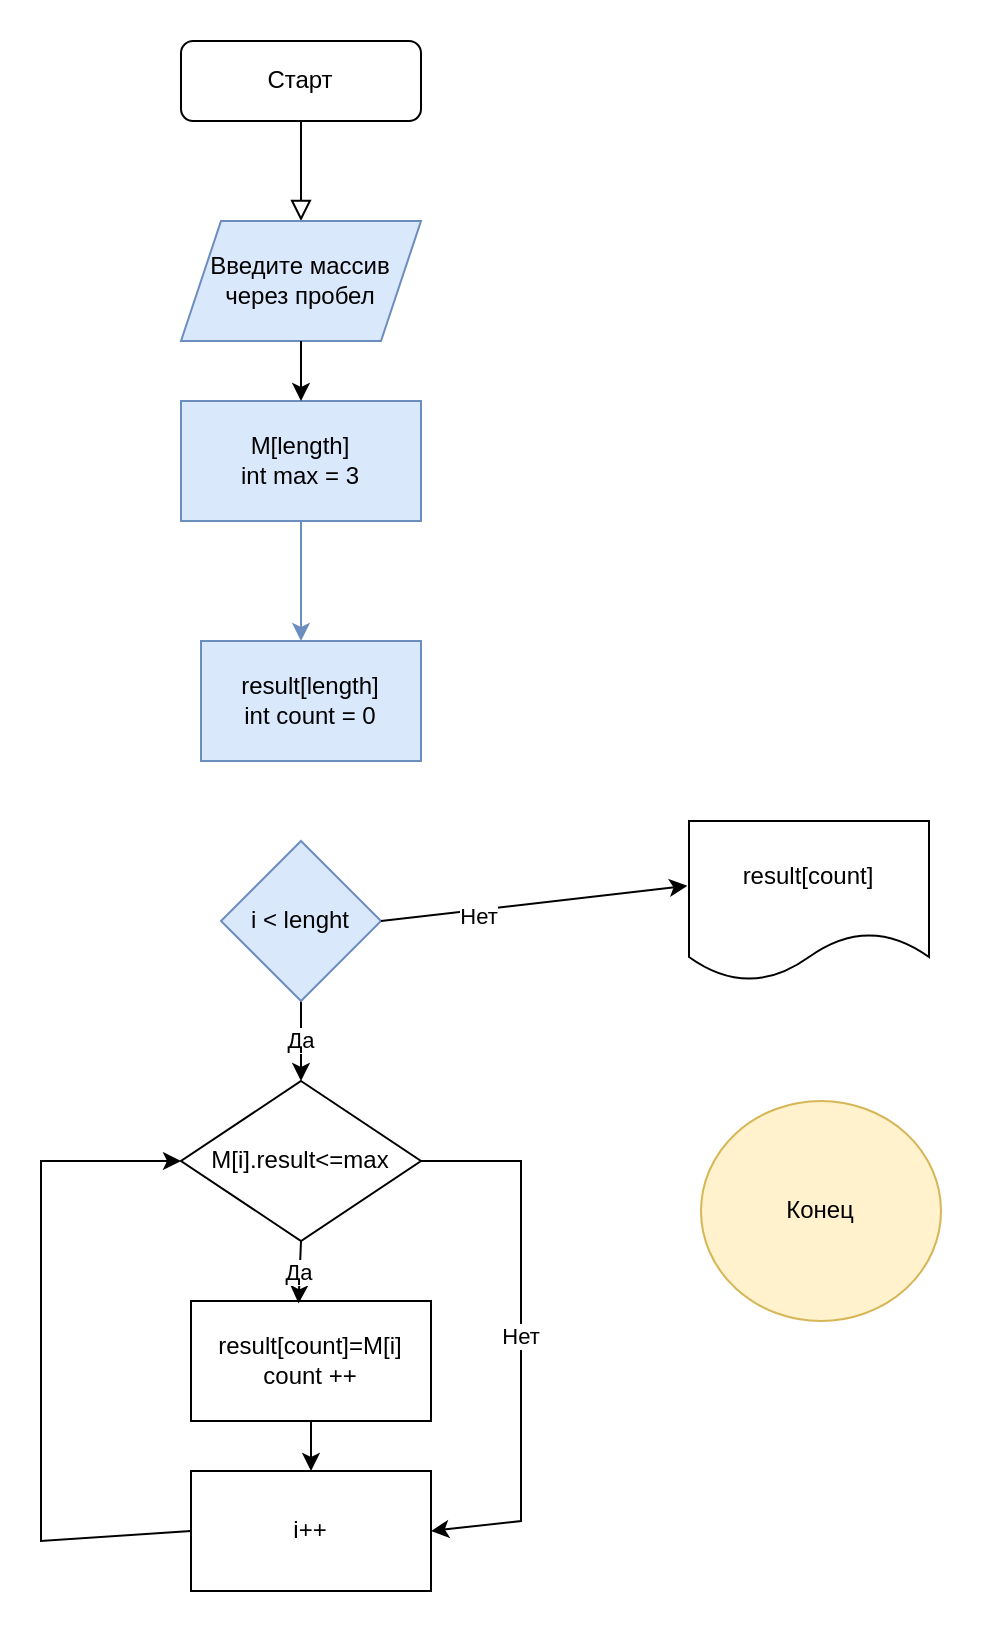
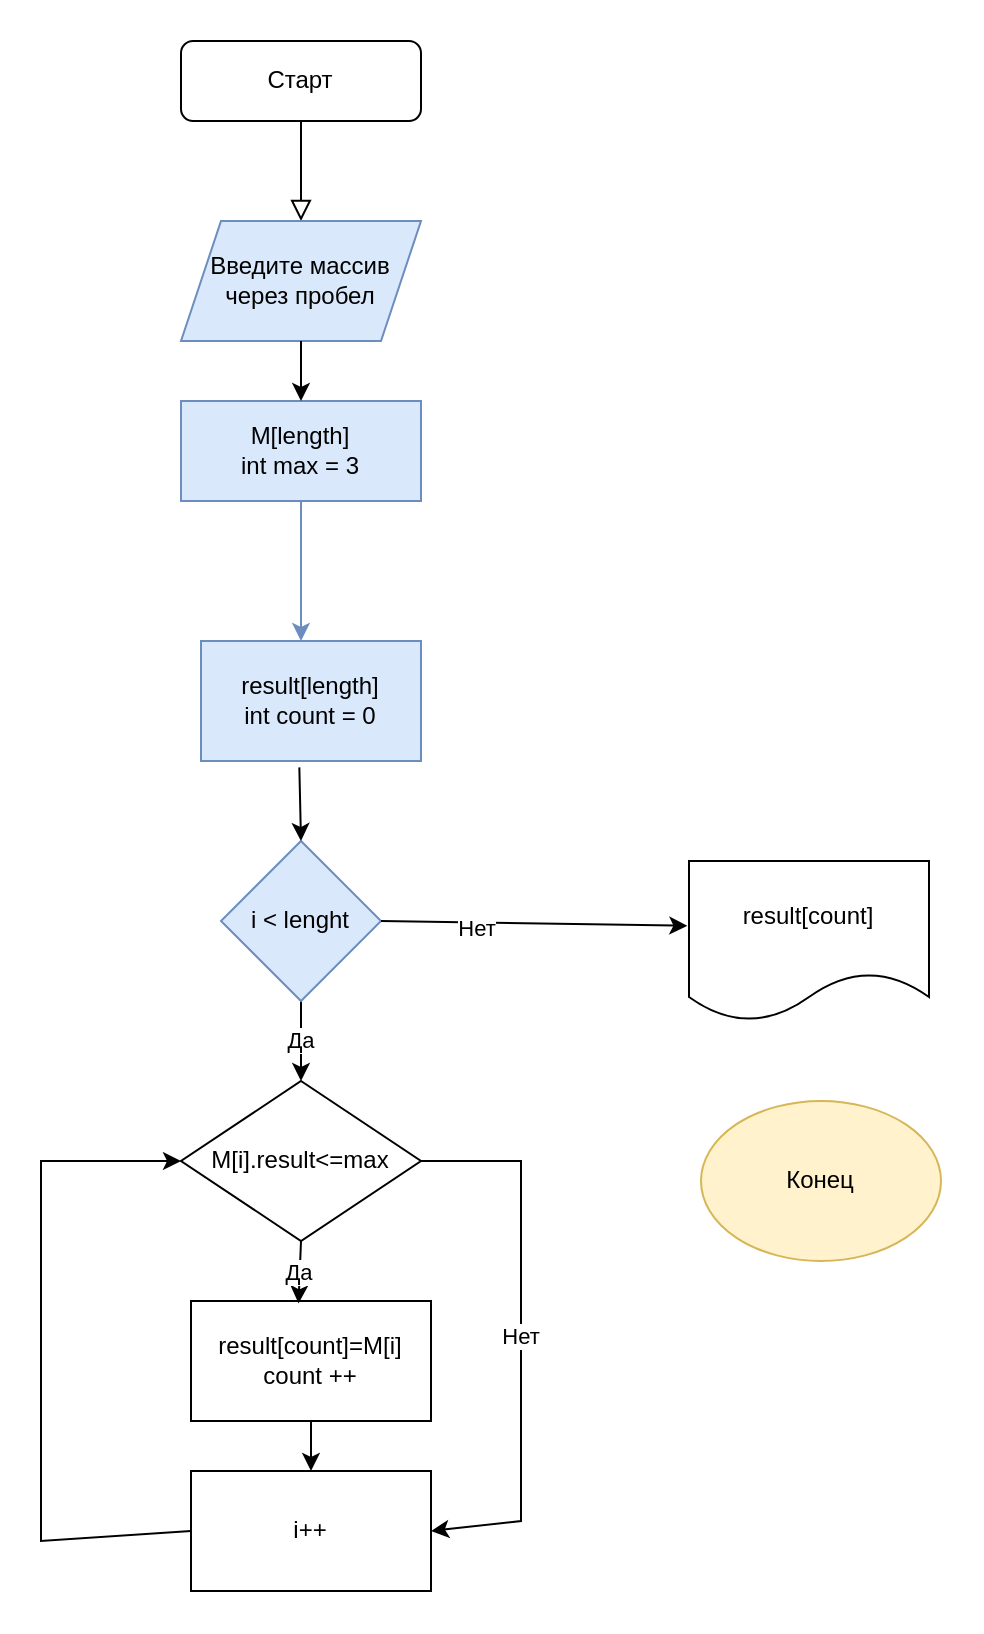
(301, 461) -> (301, 451)
none -> (300, 798)
(809, 901) -> (809, 941)
(821, 1211) -> (821, 1181)
